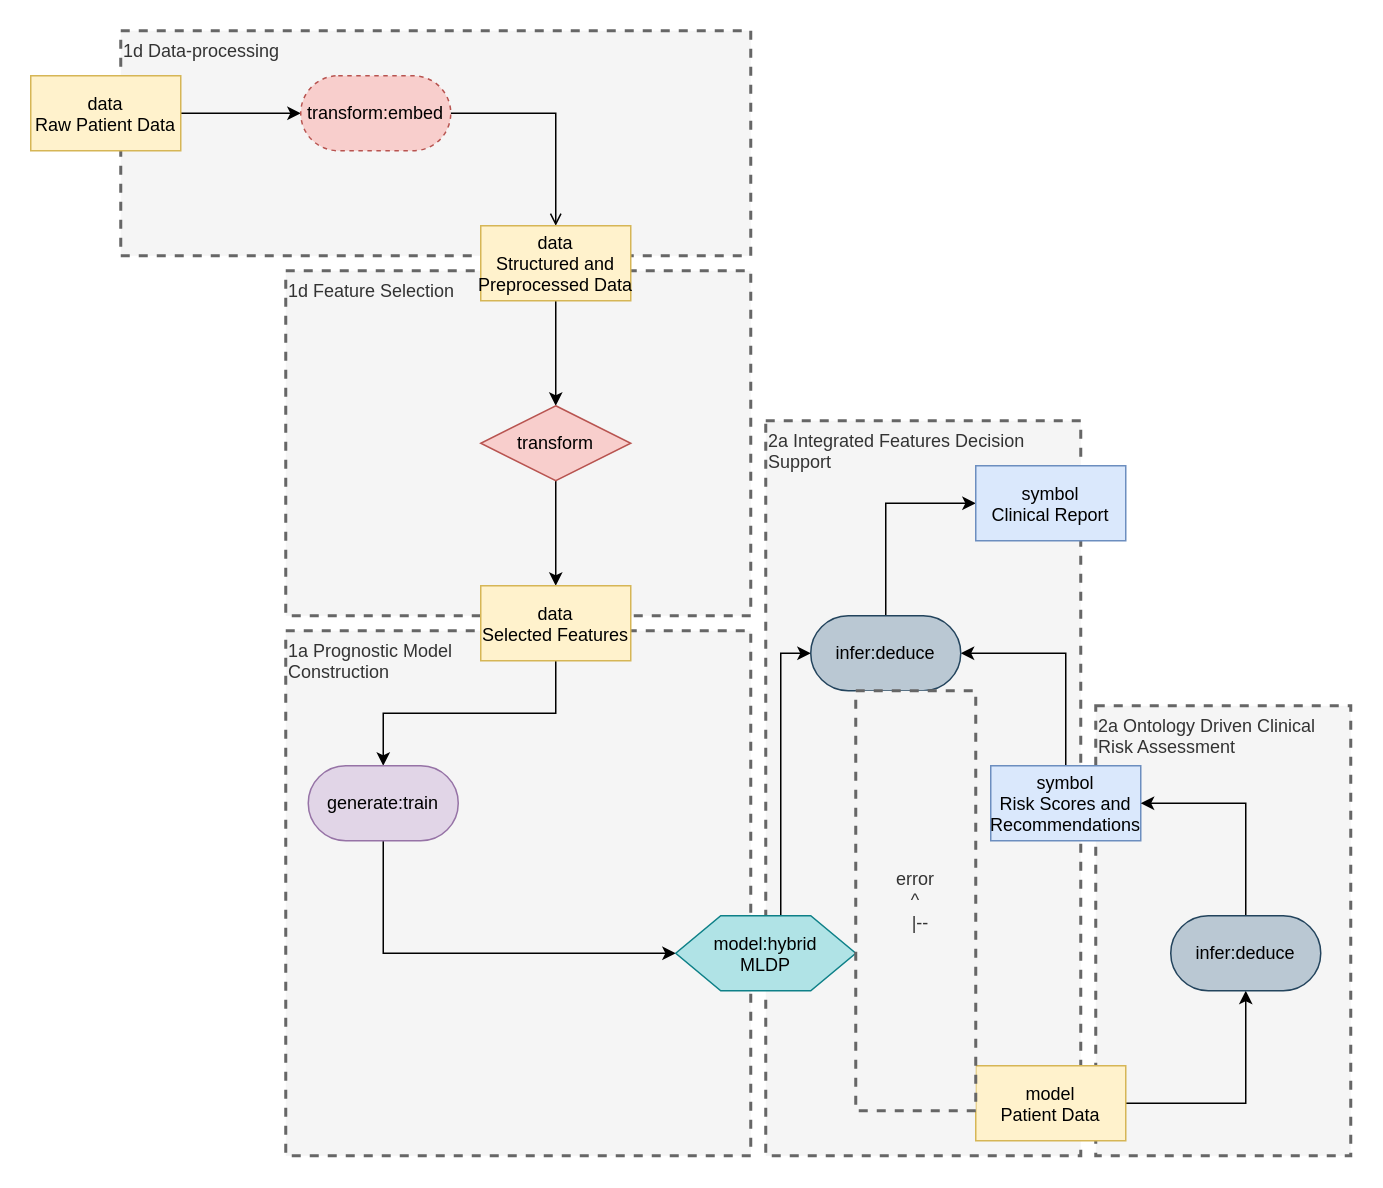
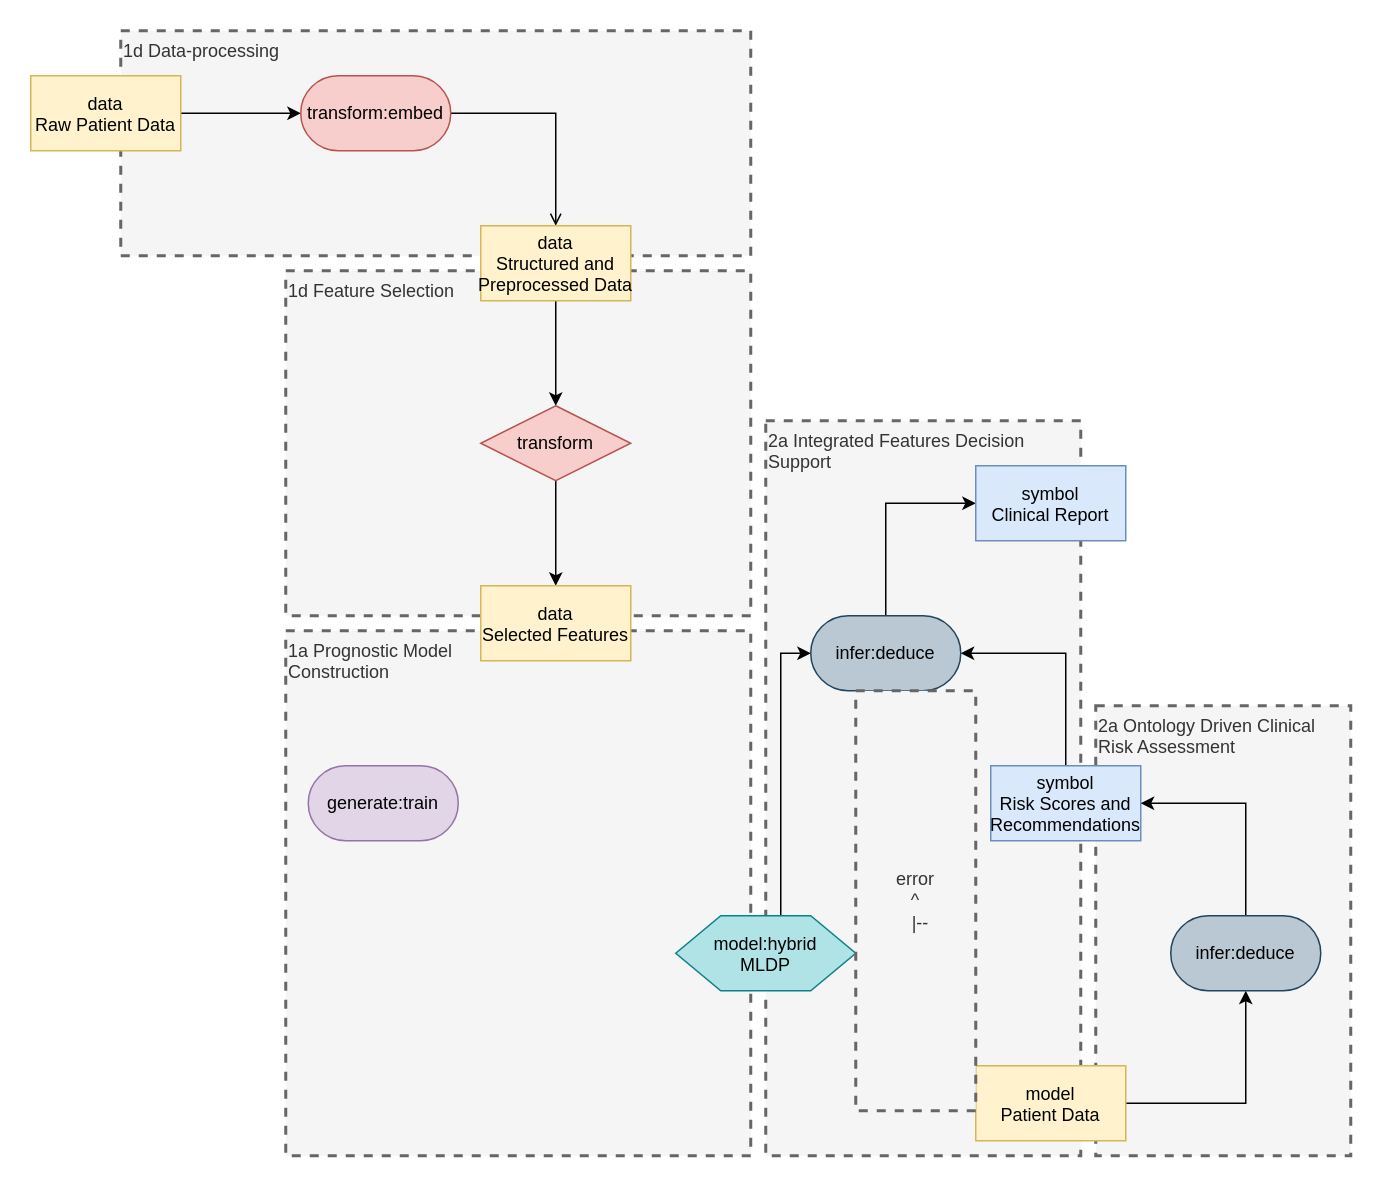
(376, 113) -> (376, 113)
(475, 713) -> none
(469, 953) -> none
